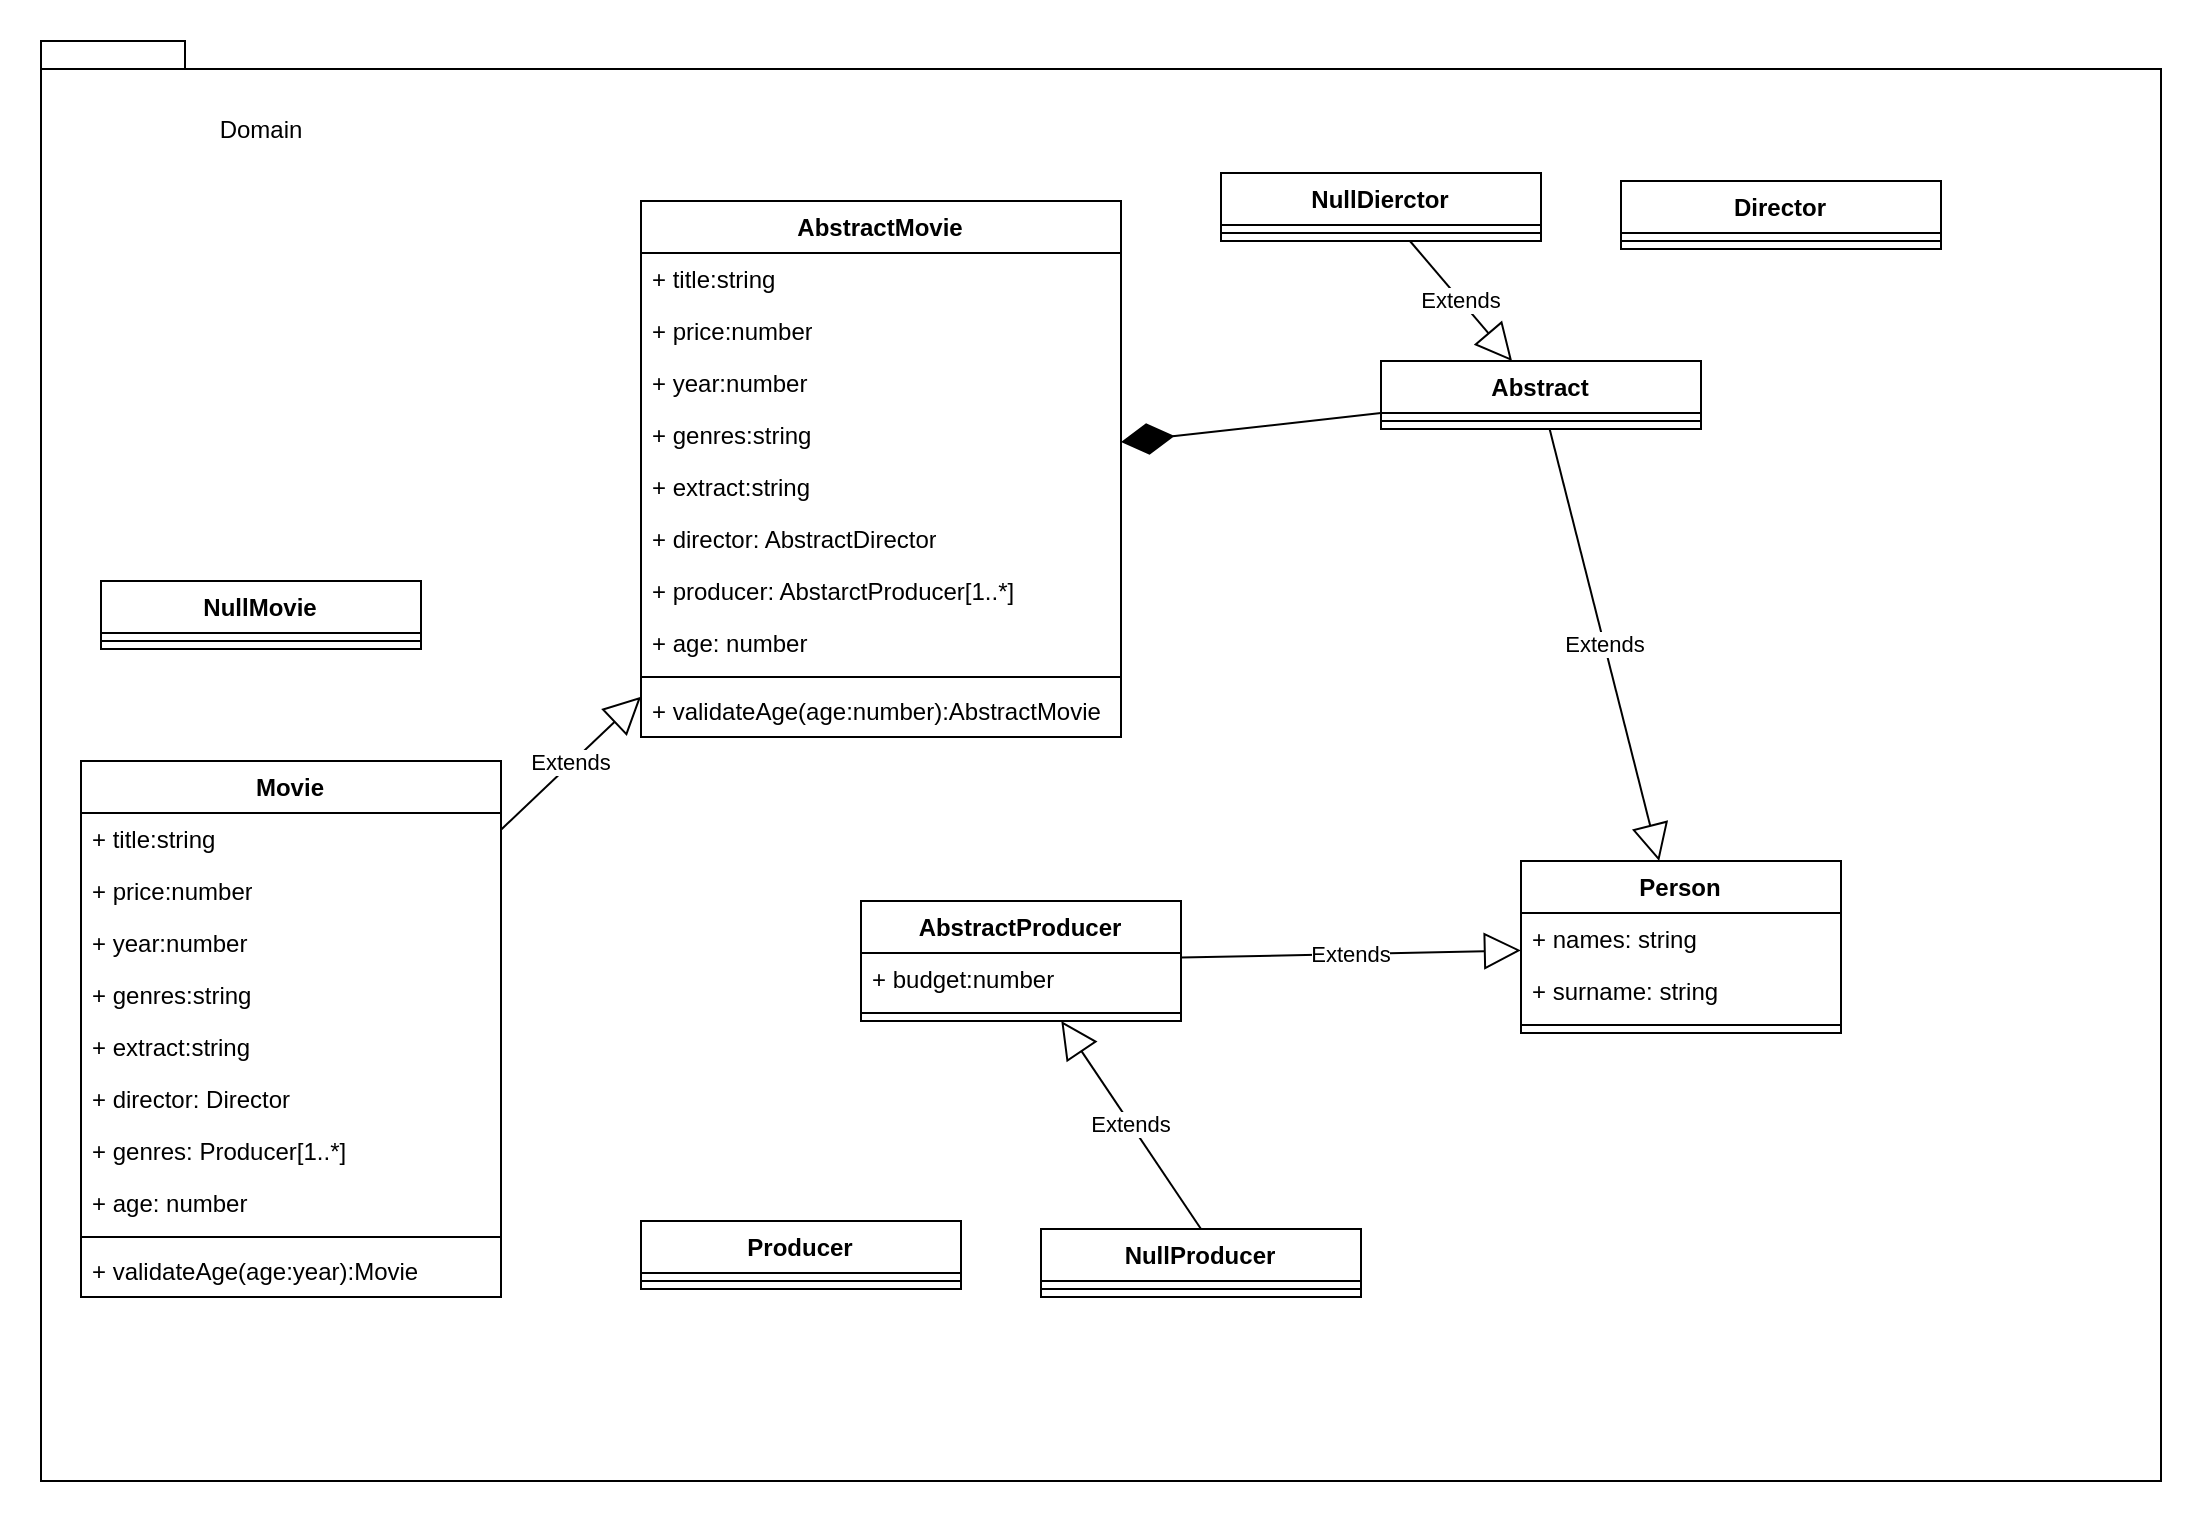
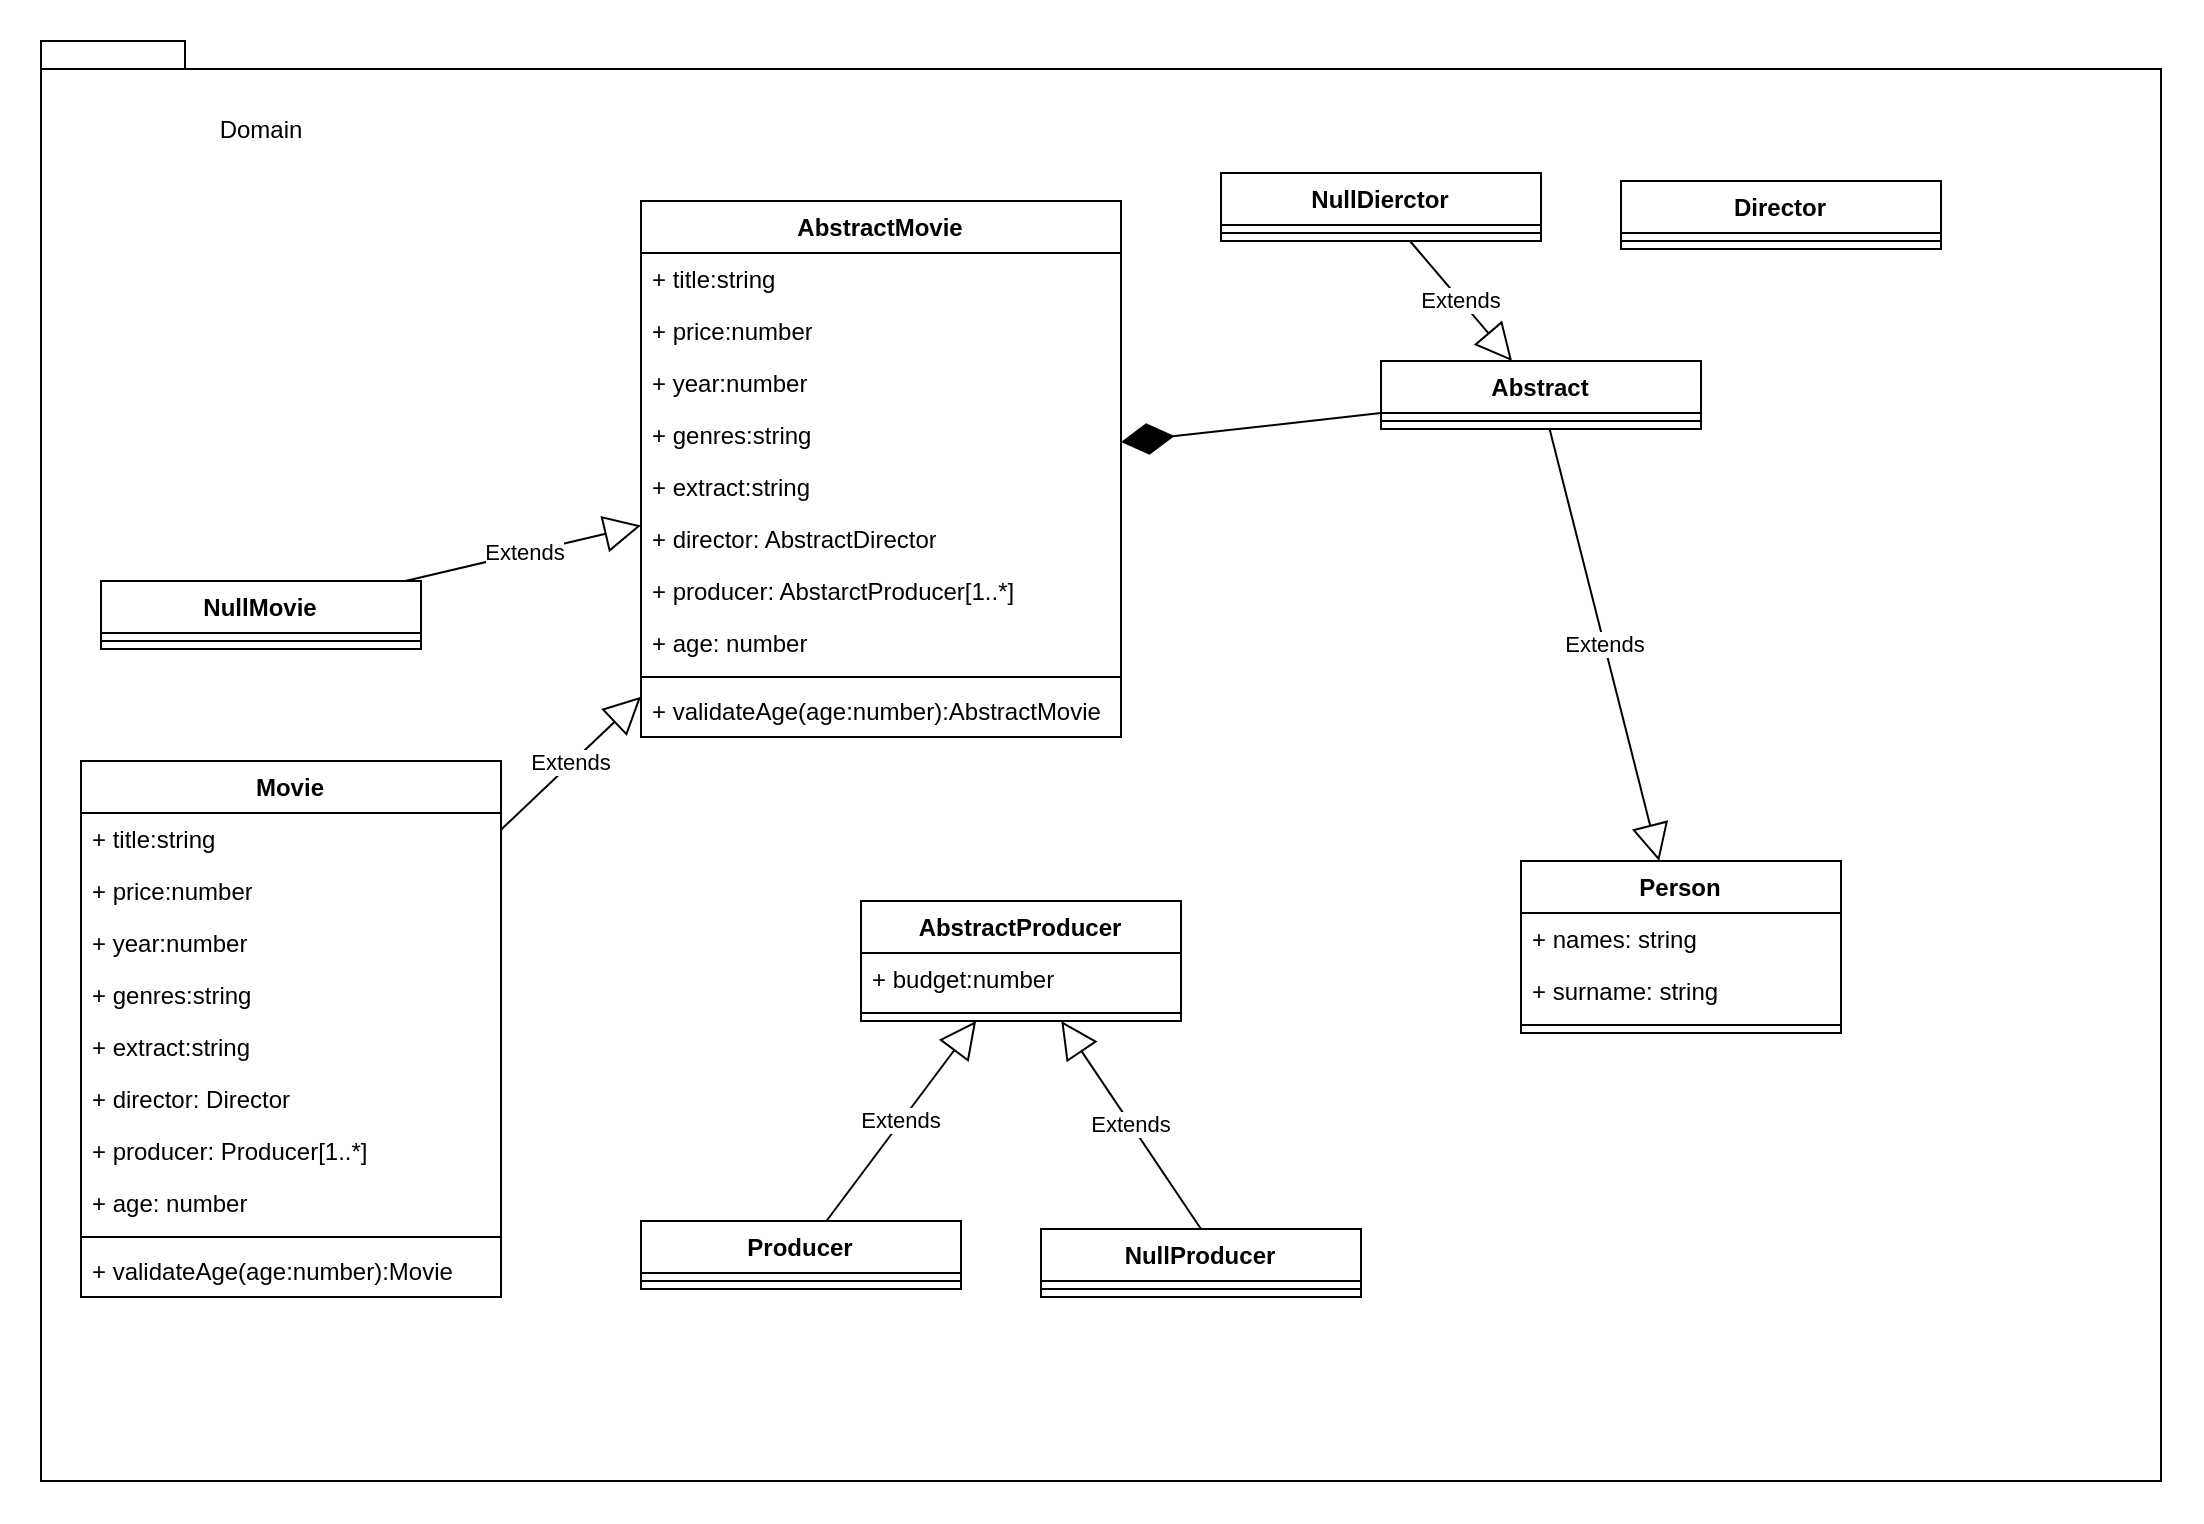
none -> (505, 558)
(1334, 954) -> none
none -> (890, 1136)
(239, 1153) -> (252, 1153)
(269, 1273) -> (283, 1273)
